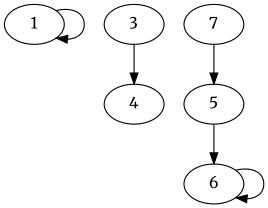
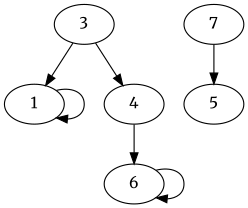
none -> (62, 60)
(214, 139) -> (134, 139)
